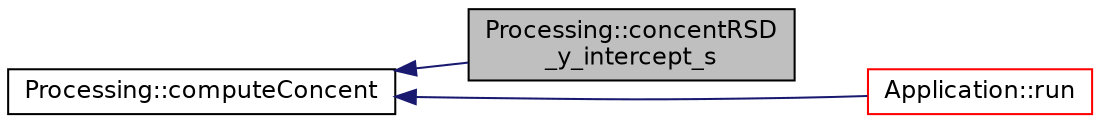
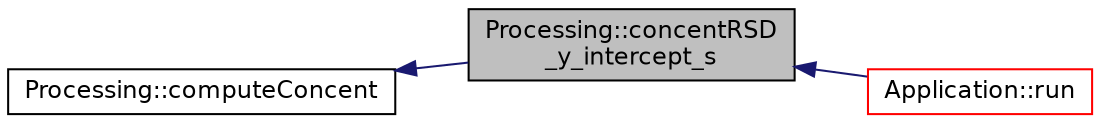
(642, 99) -> (841, 73)
